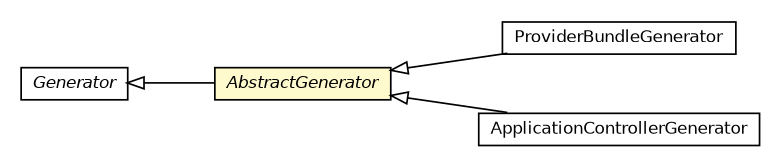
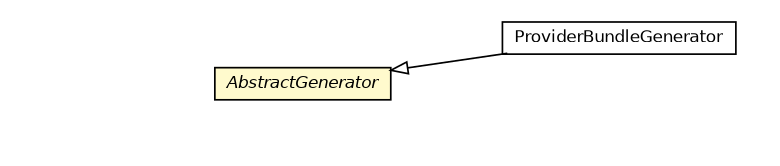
(74, 83) -> none
(619, 129) -> none
